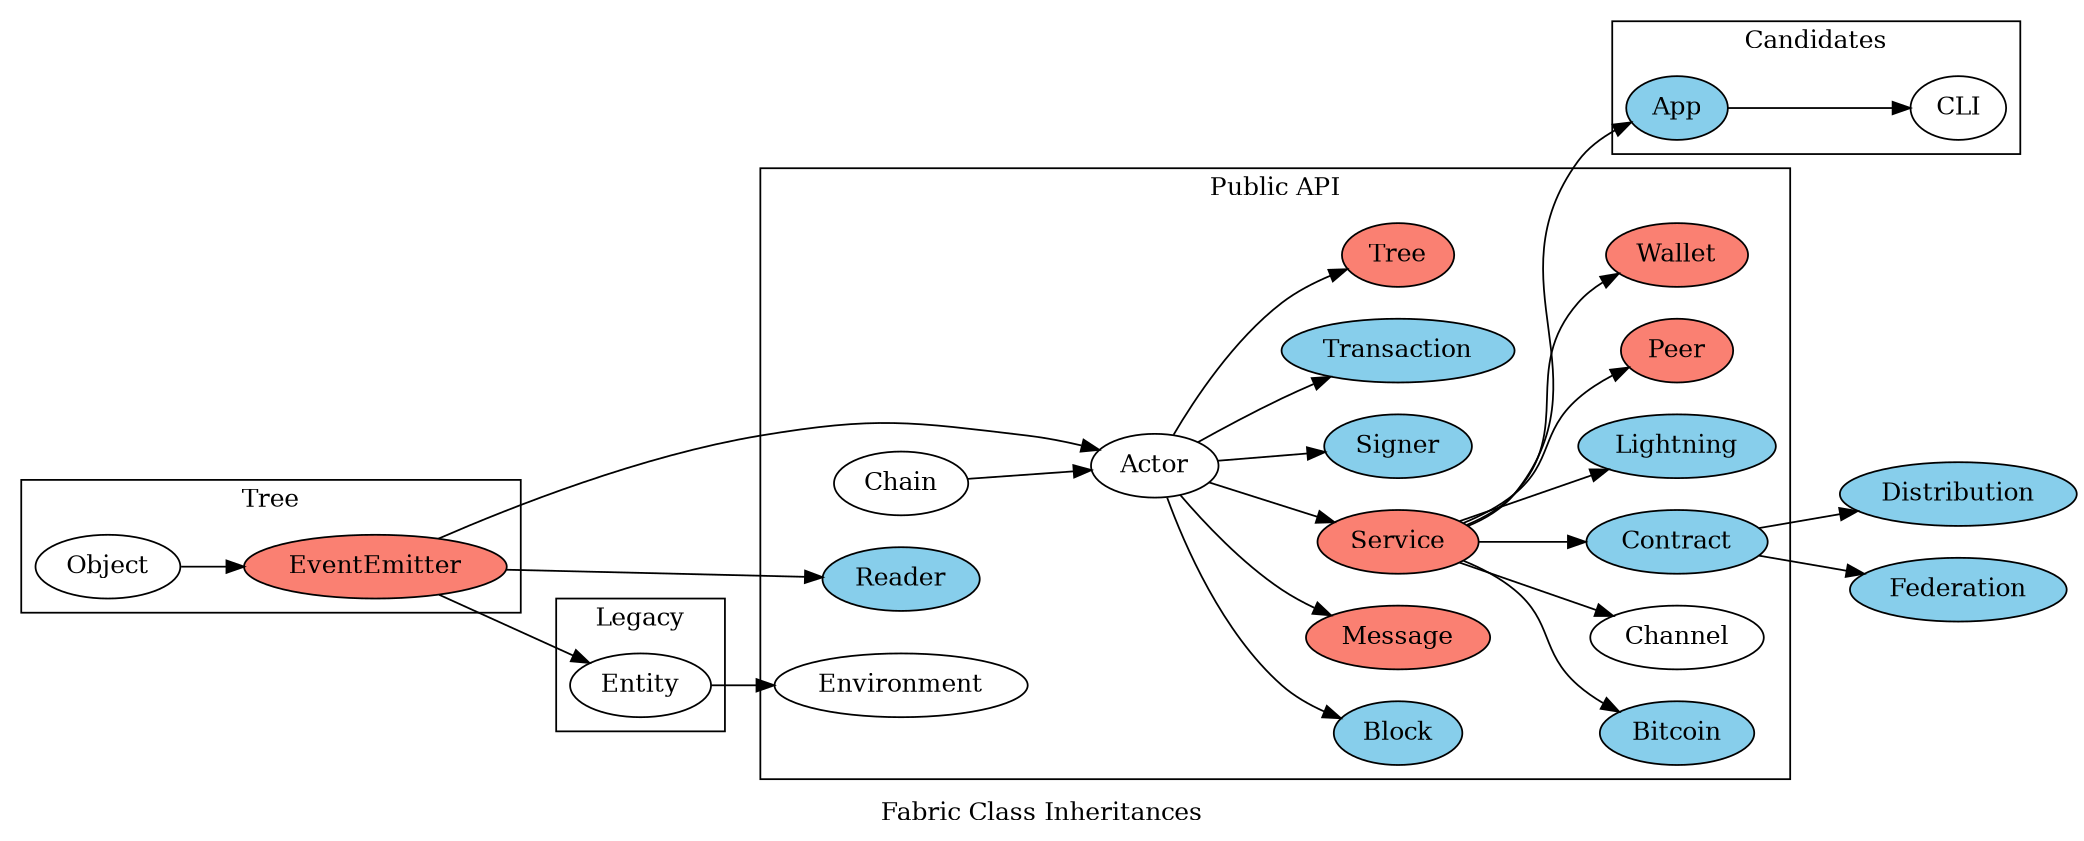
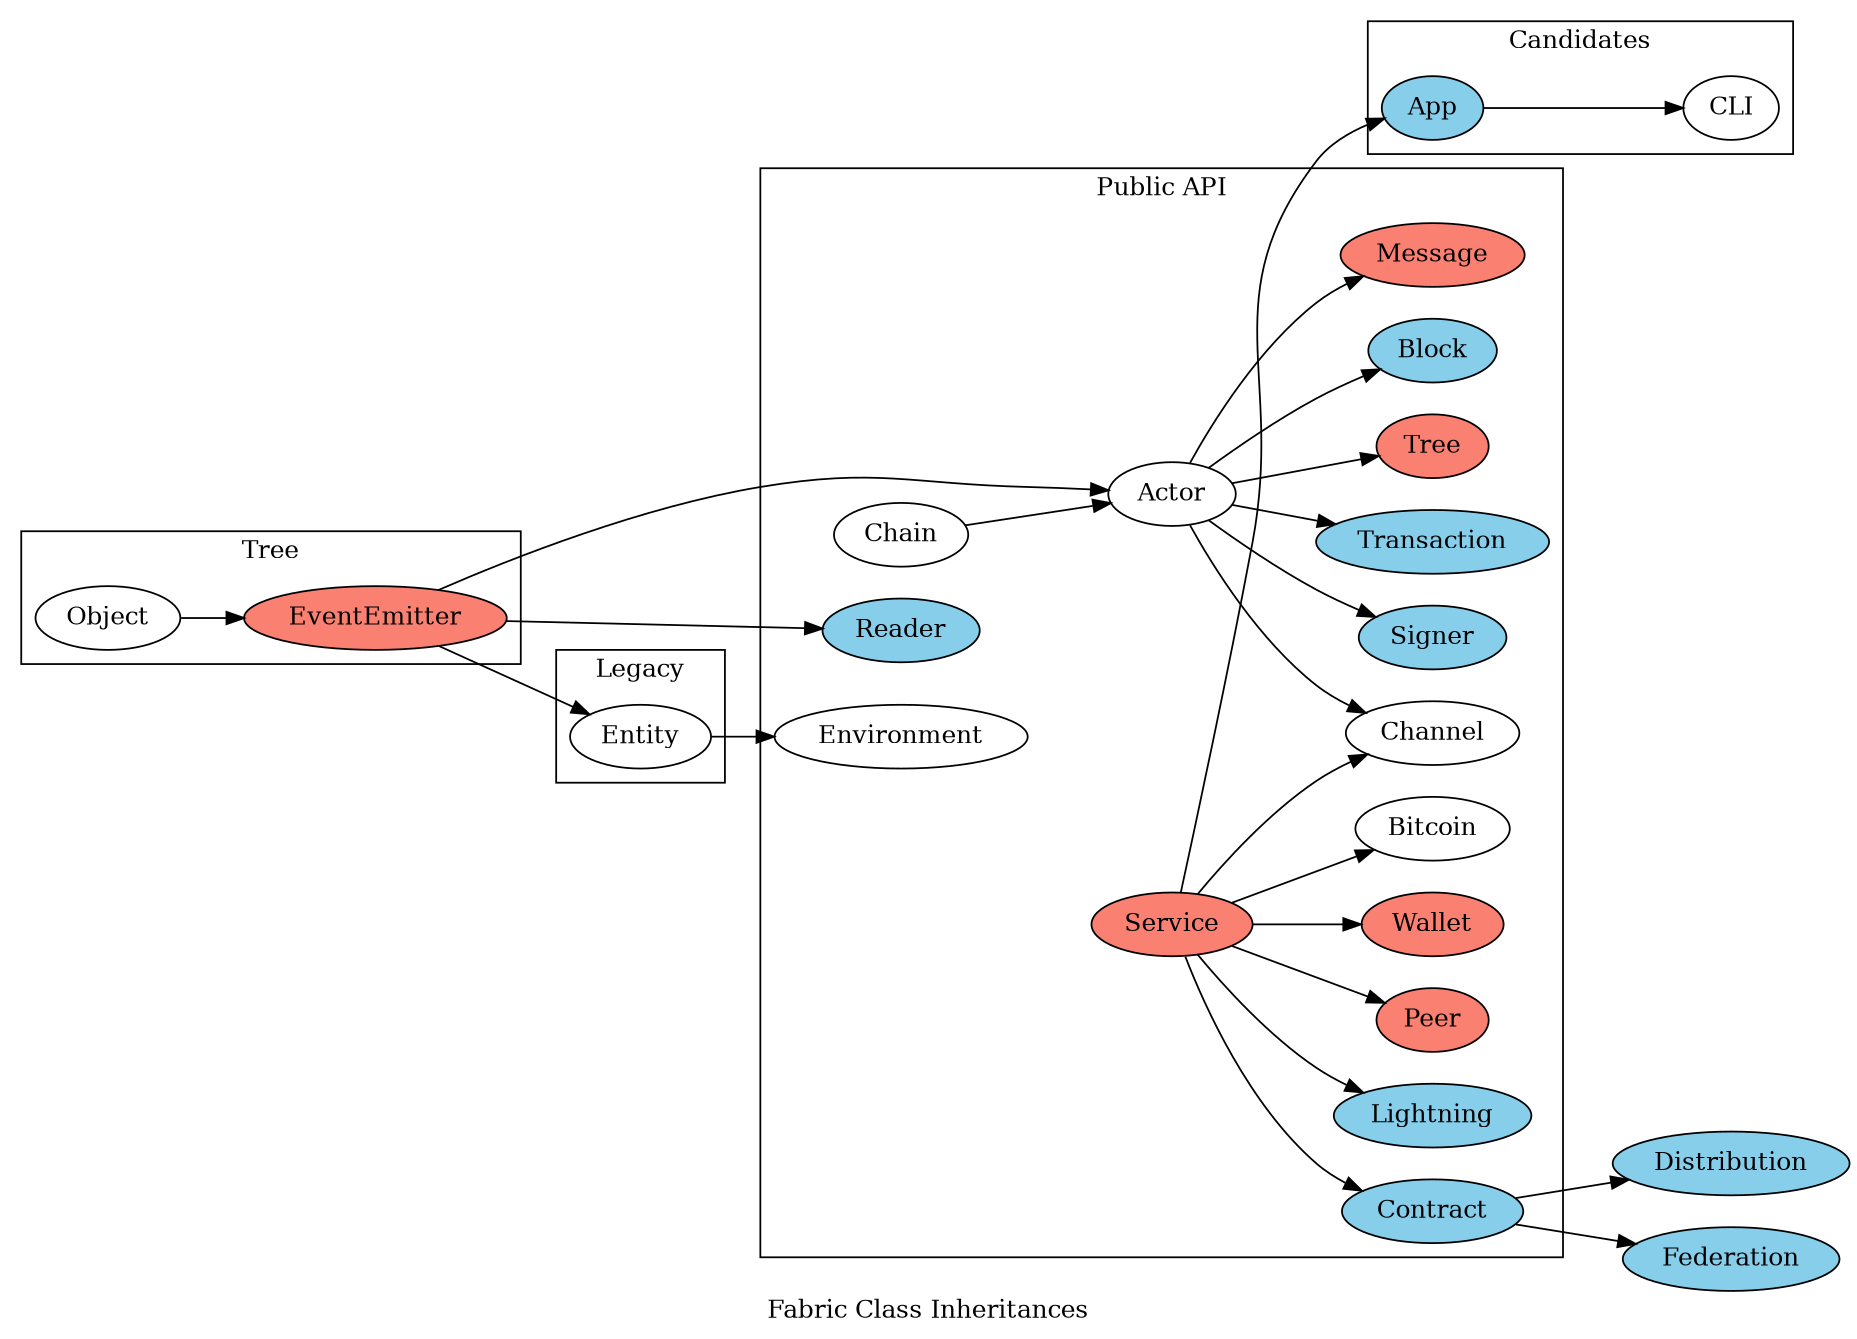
(1263, 500) -> (1258, 626)
(1677, 733) -> (1433, 829)
